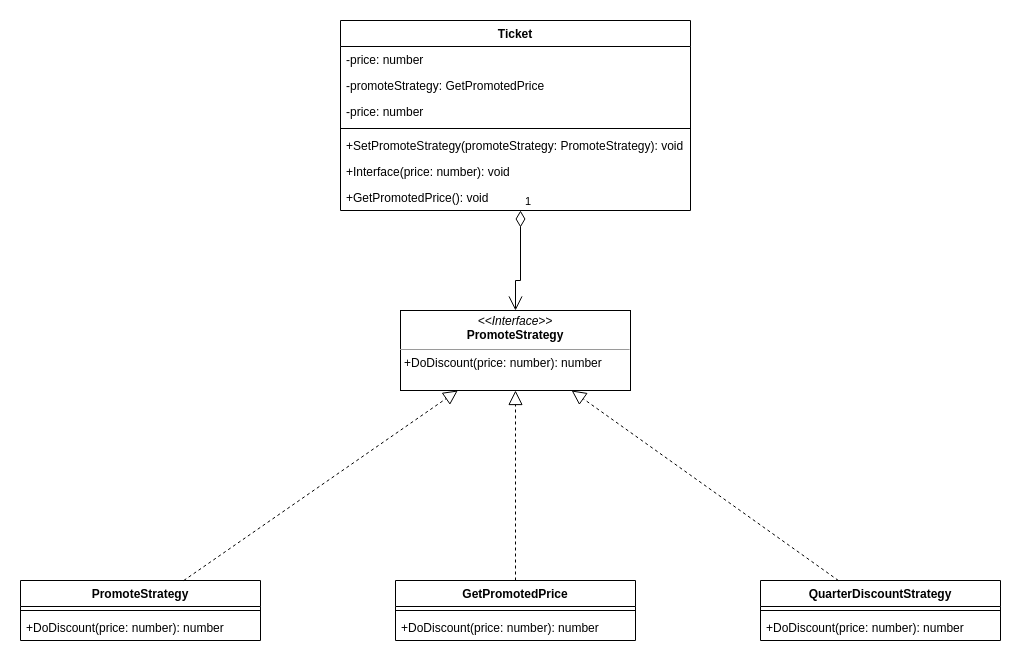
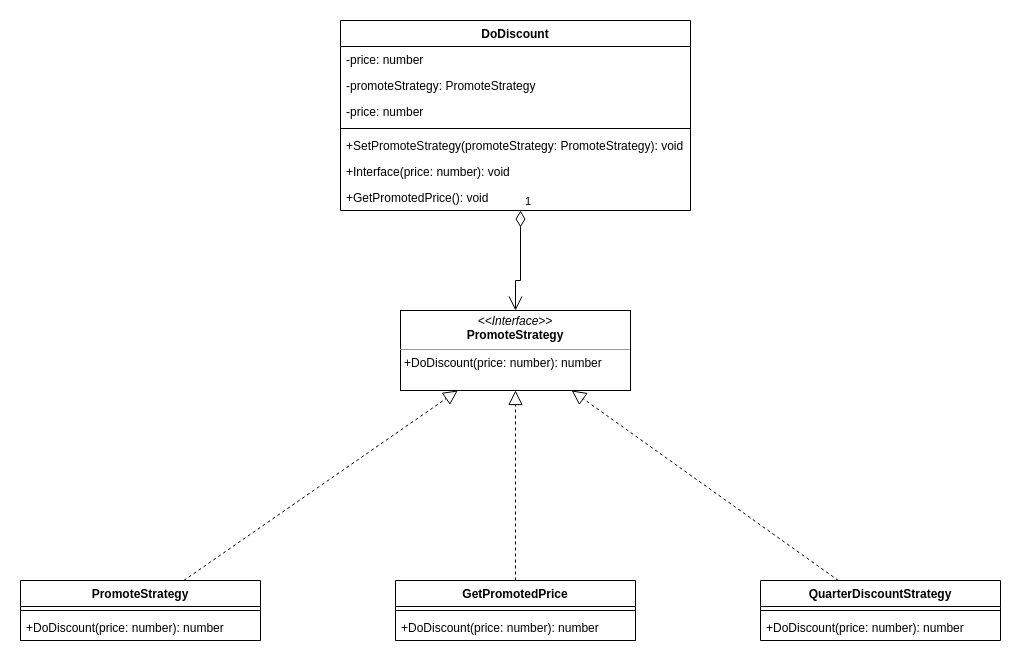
(515, 34) -> (515, 34)
(456, 86) -> (454, 86)
